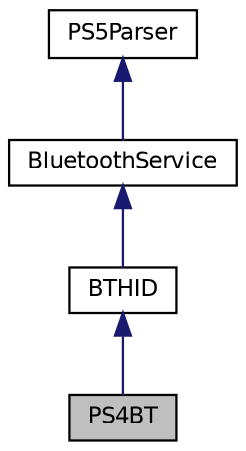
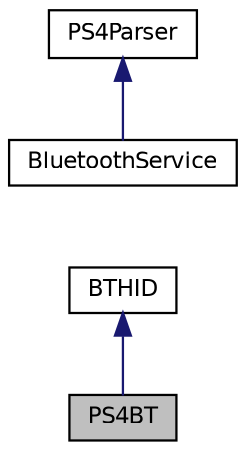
(123, 34) -> (123, 34)
(123, 238) -> none
